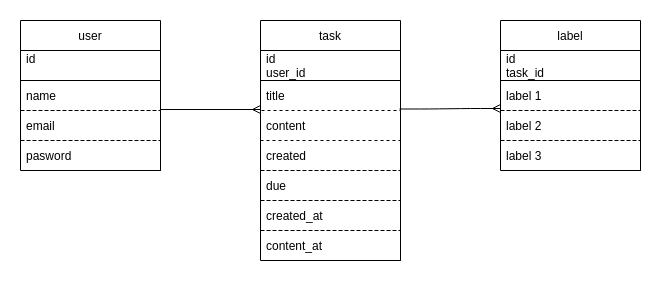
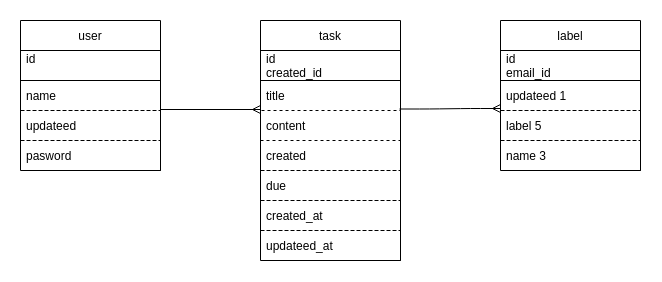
(271, 59) -> (271, 59)
(511, 59) -> (511, 59)
(525, 96) -> (538, 96)
(40, 126) -> (53, 126)
(525, 126) -> (525, 126)
(525, 156) -> (525, 156)
(300, 246) -> (303, 246)
